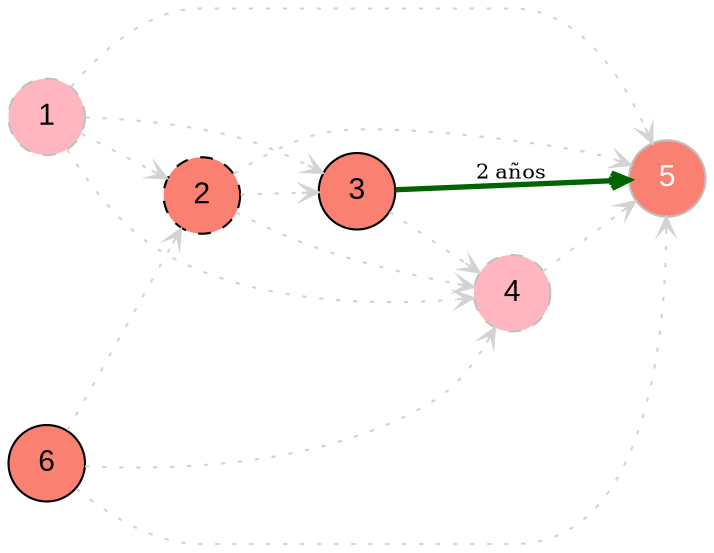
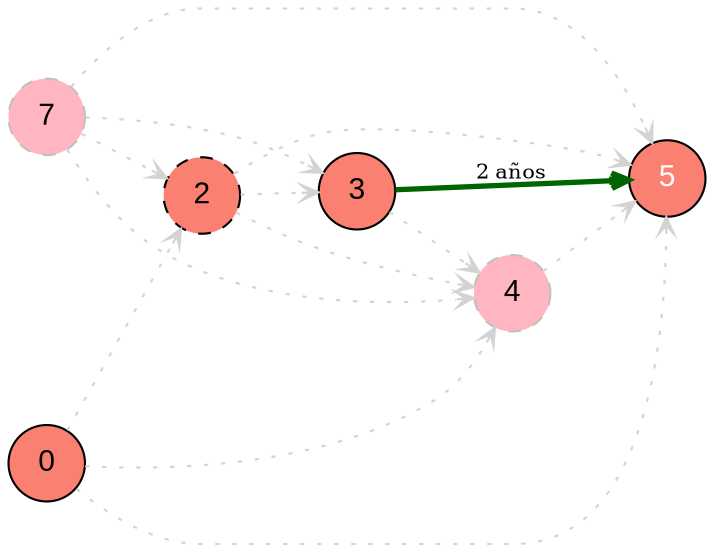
(47, 117) -> (47, 117)
(667, 178) -> (667, 178)
(47, 463) -> (47, 463)
